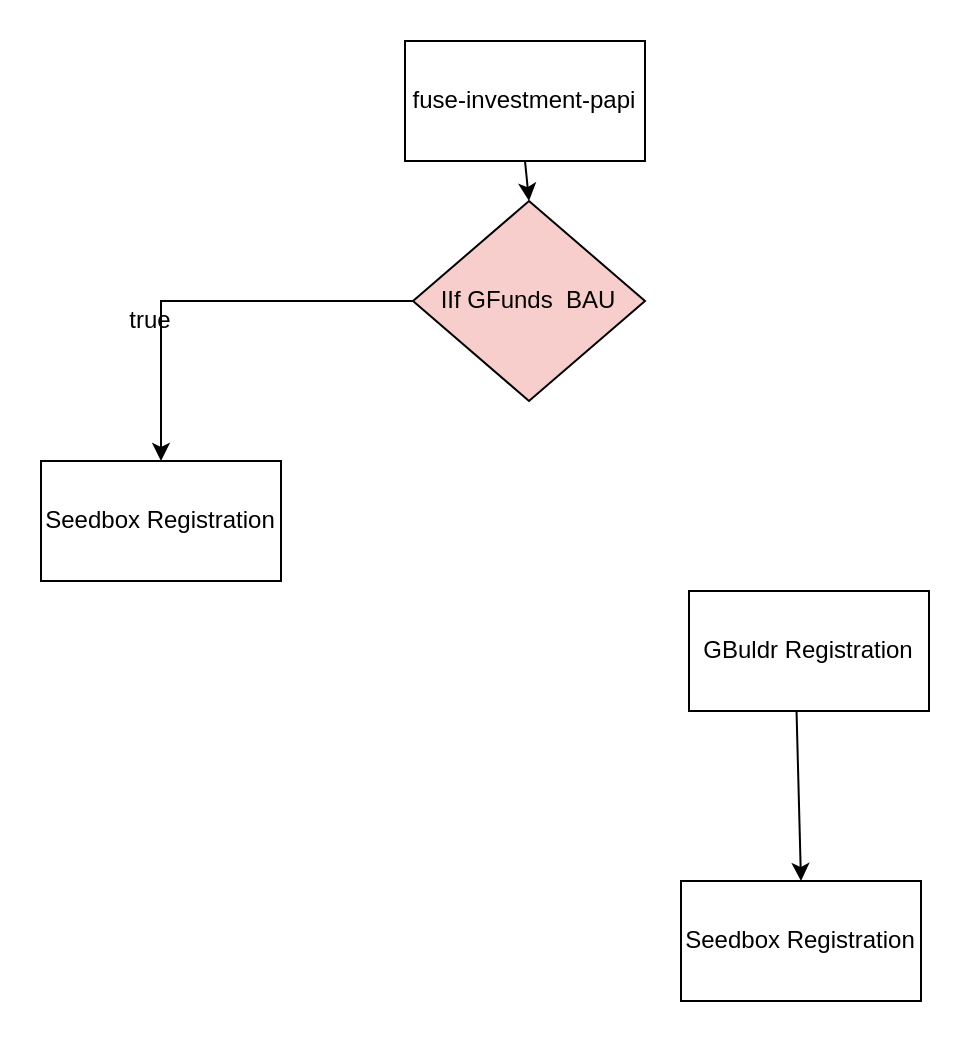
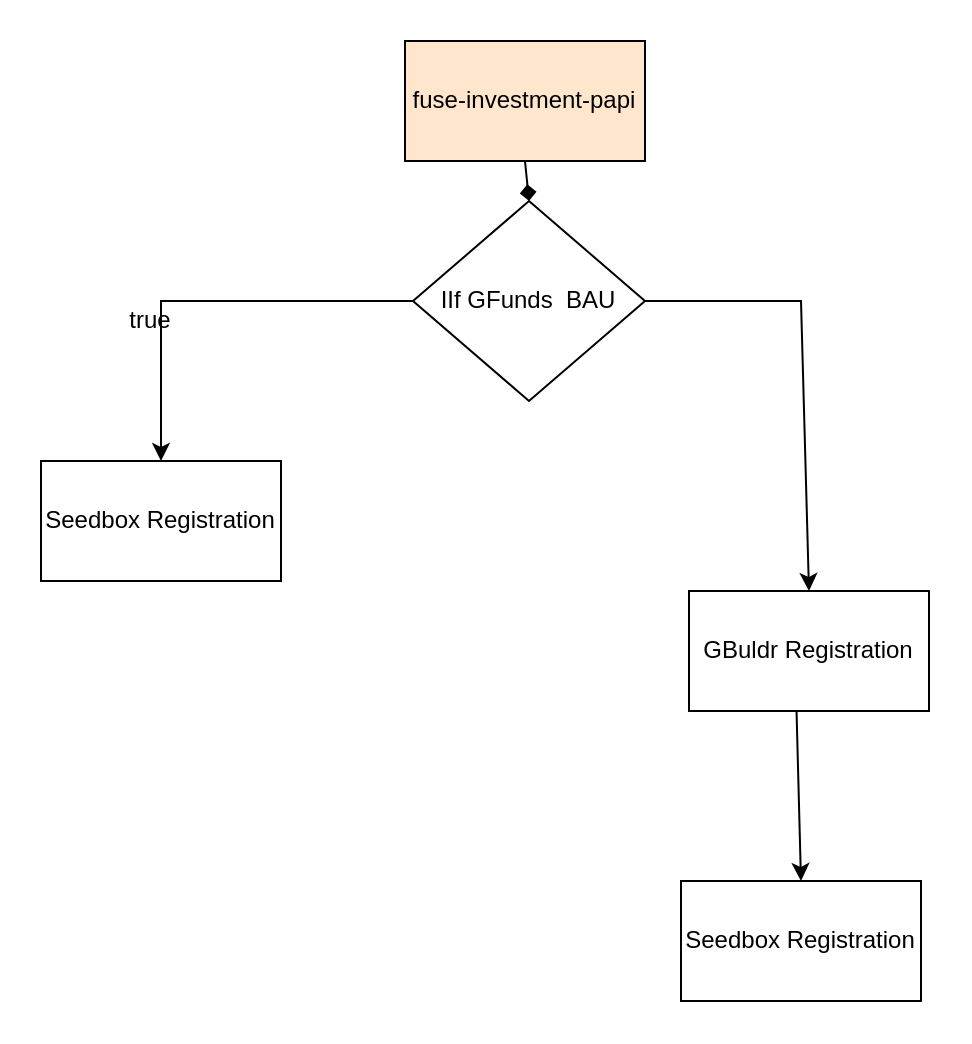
(525, 101) -> (525, 101)
(528, 186) -> (527, 184)
(529, 301) -> (529, 301)
none -> (803, 361)
